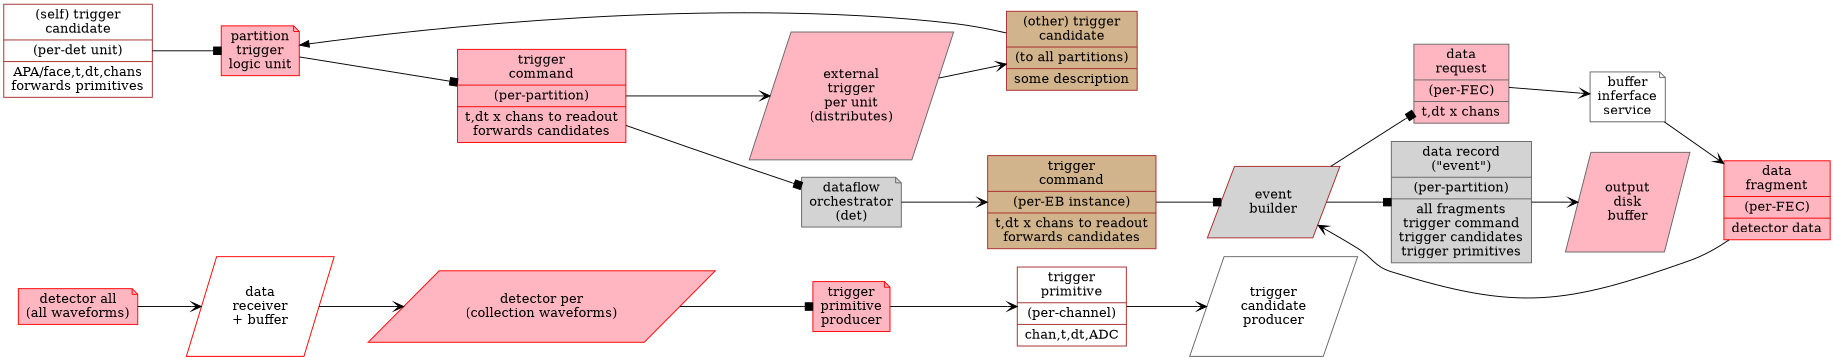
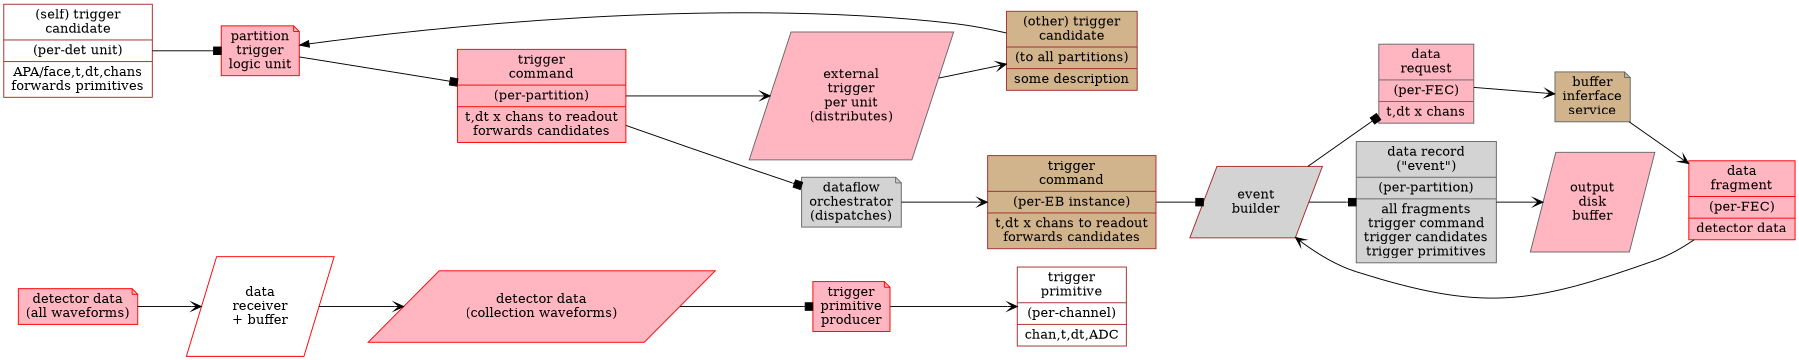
(1628, 97) -> (1593, 97)
(851, 202) -> (851, 202)
(78, 307) -> (78, 307)
(542, 307) -> (542, 307)
(1274, 307) -> none
